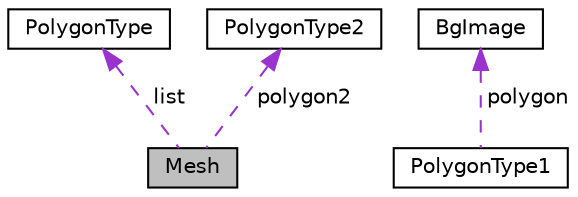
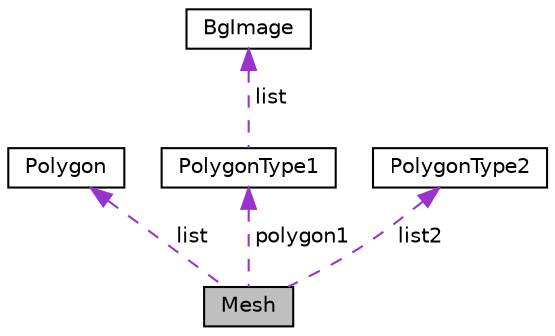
(89, 29) -> (66, 168)
(302, 98) -> (418, 237)
(525, 98) -> (268, 98)
none -> (249, 248)
